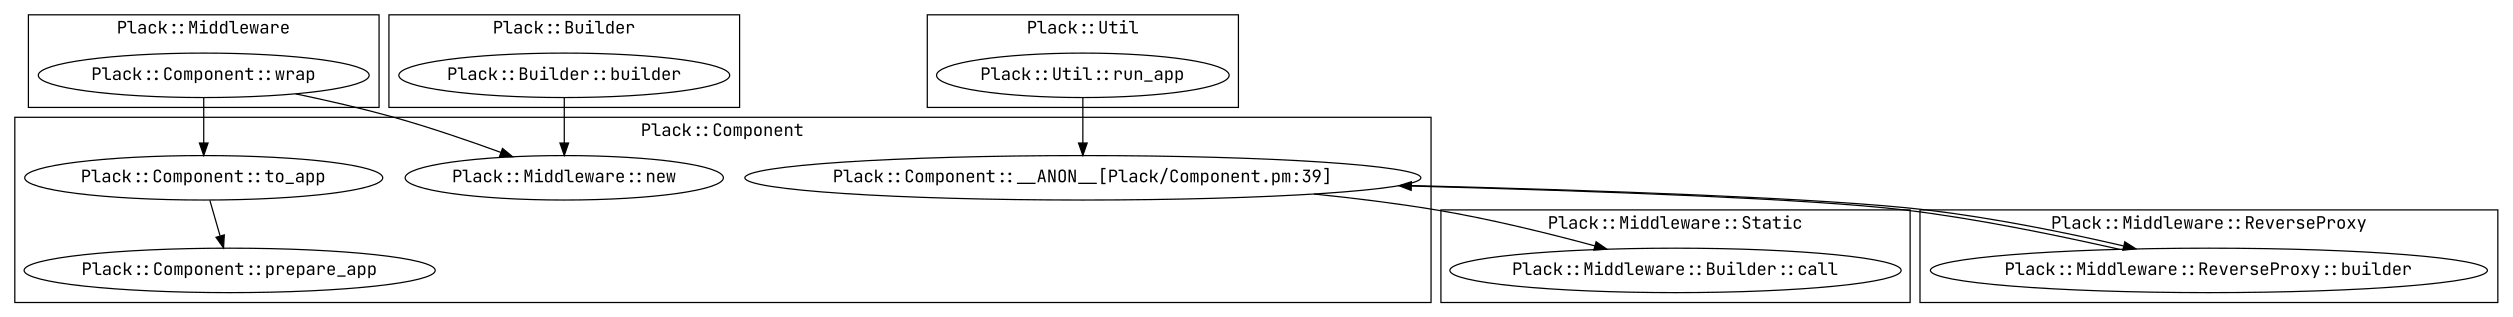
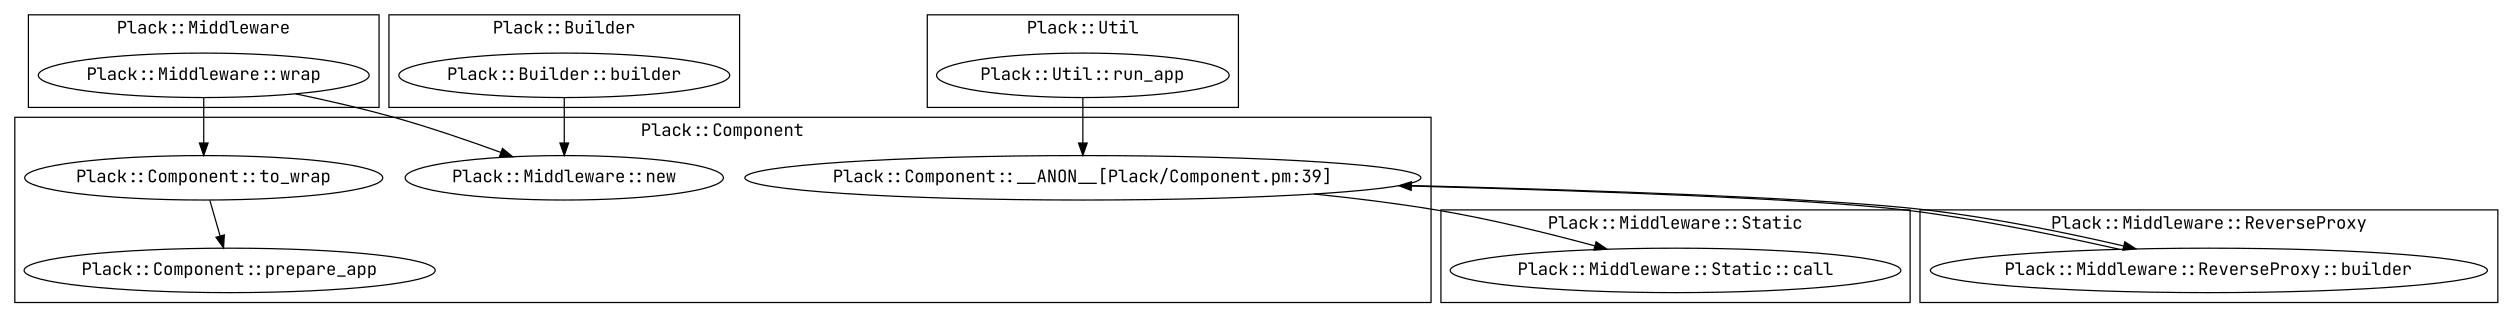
(204, 75) -> (204, 75)
(204, 178) -> (204, 178)
(1676, 270) -> (1676, 270)
